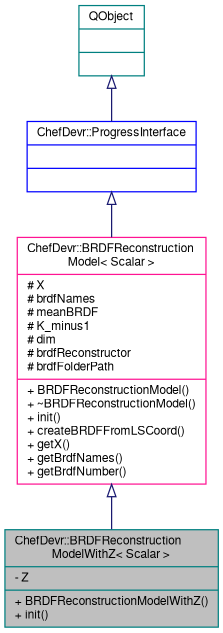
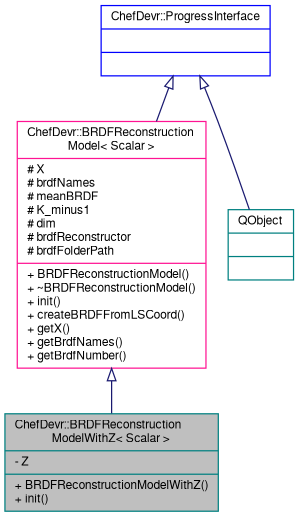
(112, 105) -> (228, 148)
